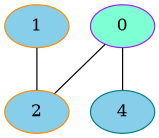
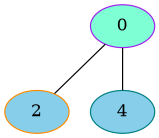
(37, 26) -> none
